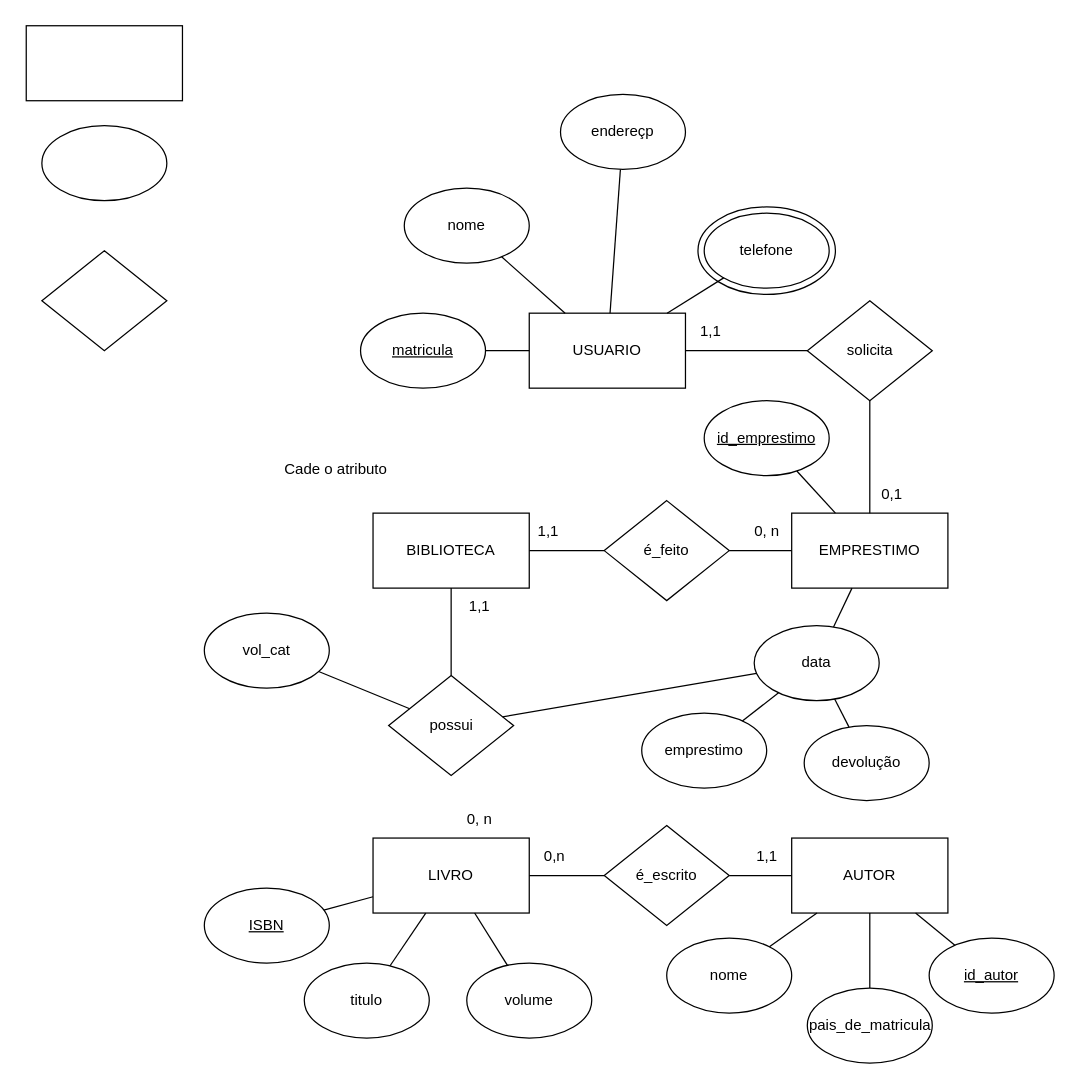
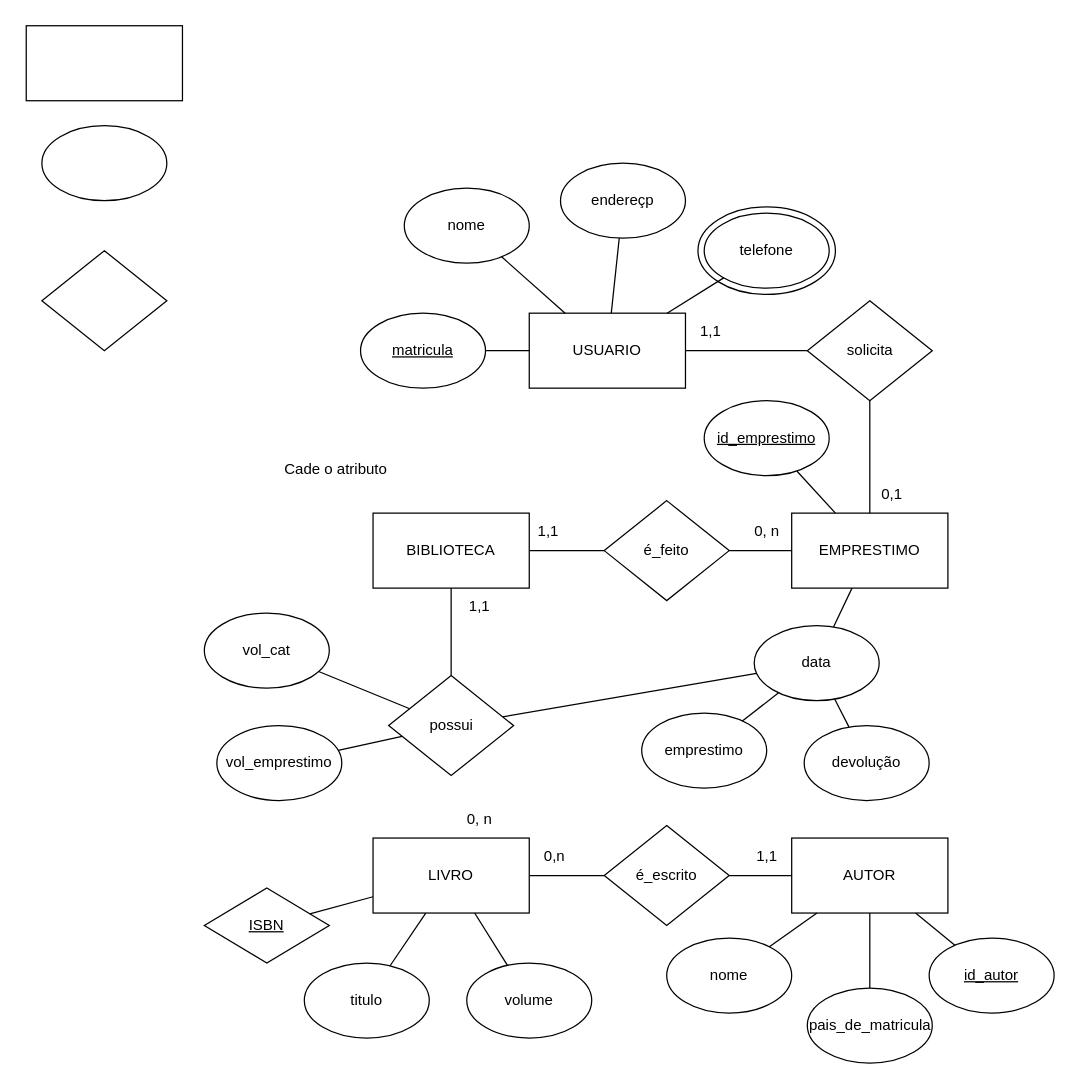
(623, 132) -> (623, 201)
none -> (370, 744)
none -> (279, 763)
(267, 926) -> (267, 926)
